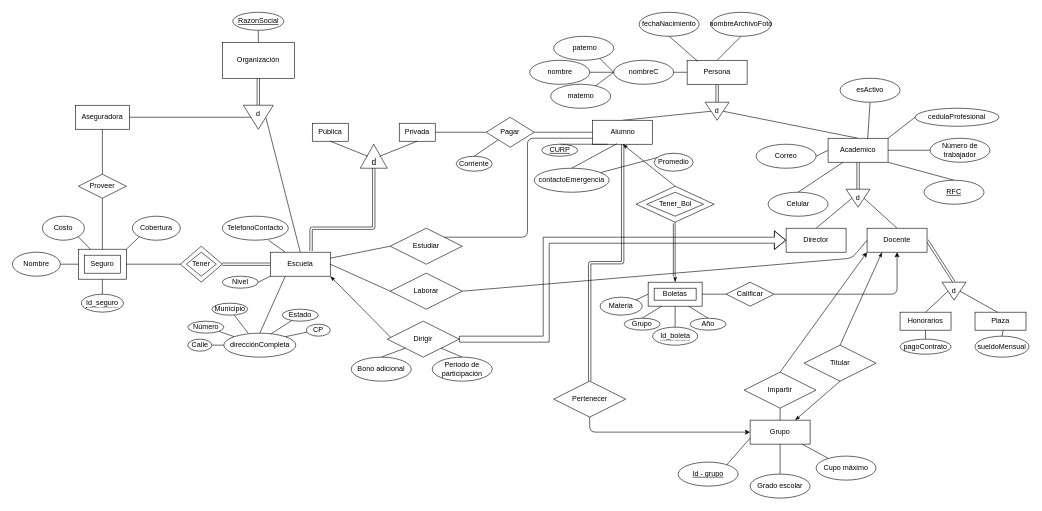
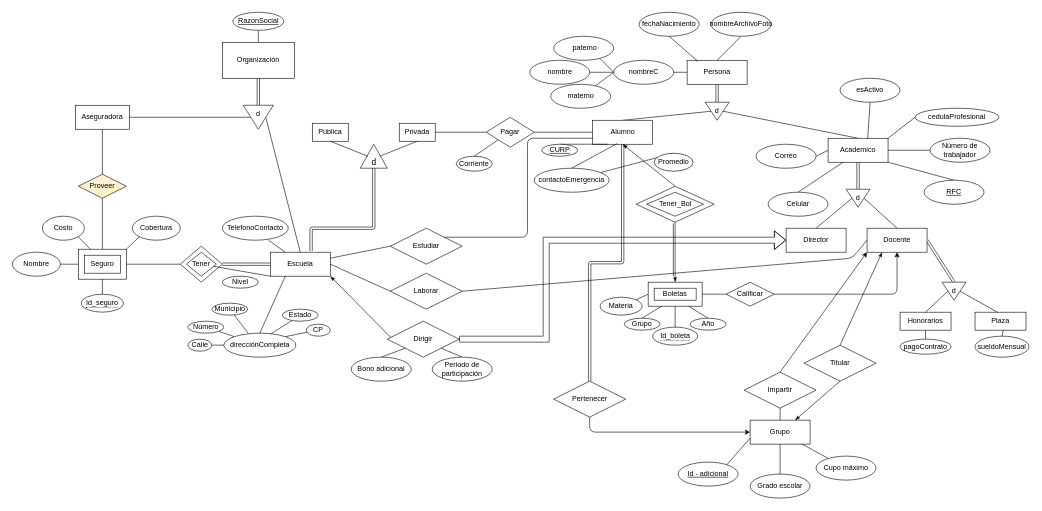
(102, 186) -> (102, 186)
(265, 279) -> (242, 271)
(708, 474) -> (708, 474)
